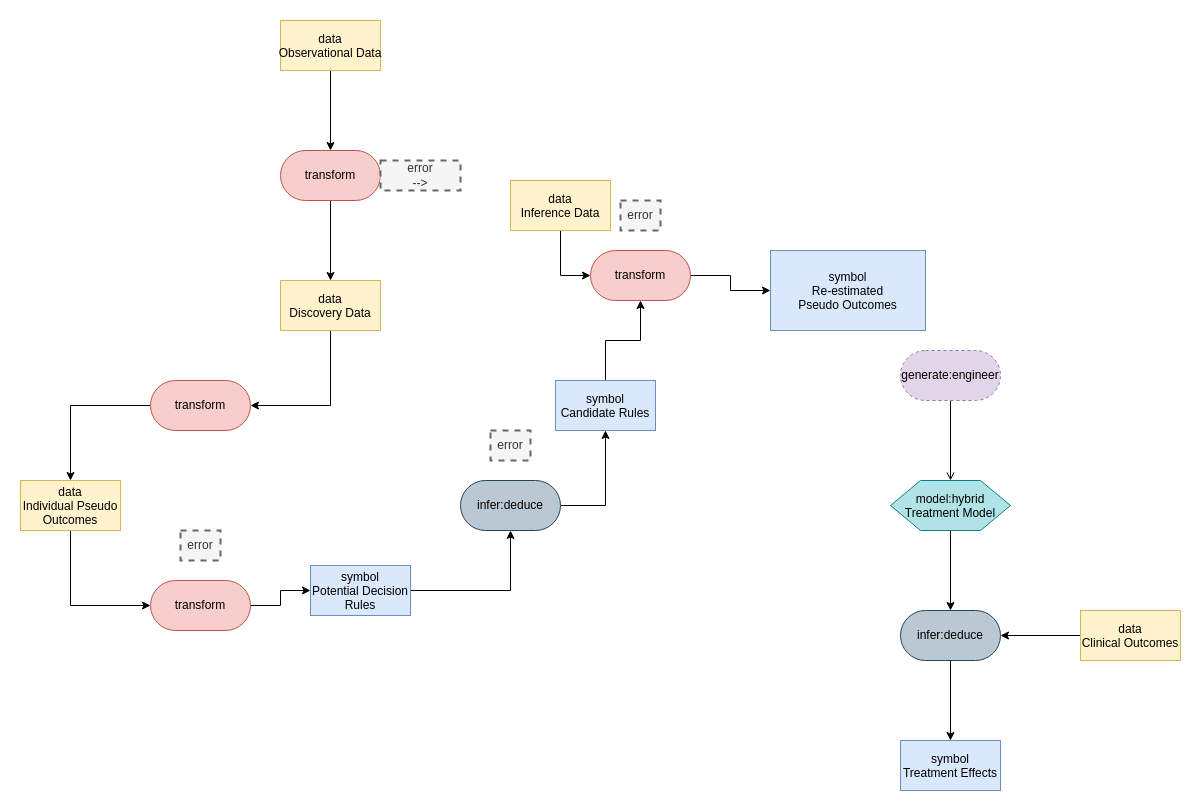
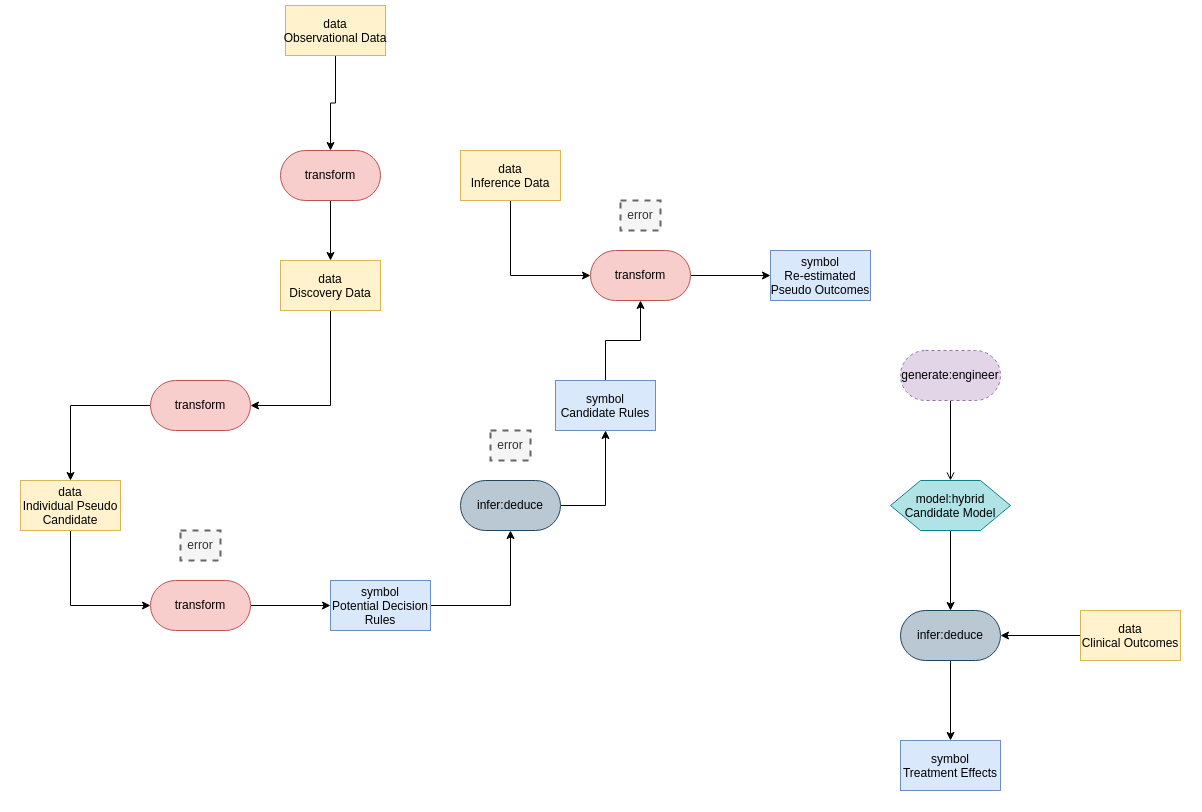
(331, 46) -> (336, 31)
(421, 176) -> none
(561, 206) -> (511, 176)
(848, 291) -> (821, 276)
(331, 306) -> (331, 286)
(70, 492) -> (70, 492)
(950, 499) -> (950, 499)
(361, 591) -> (381, 606)
